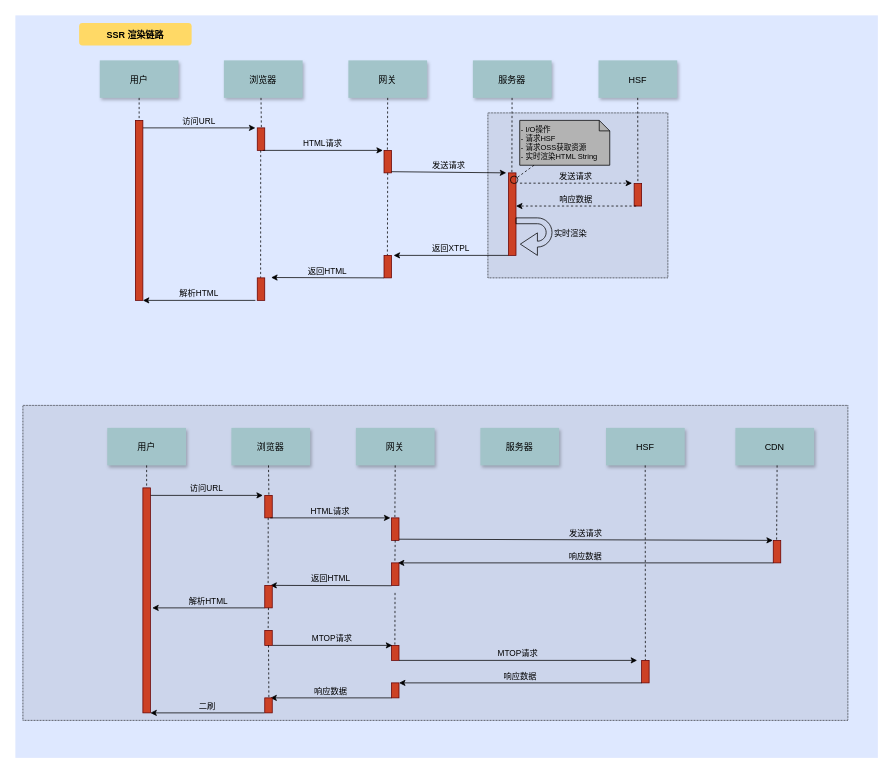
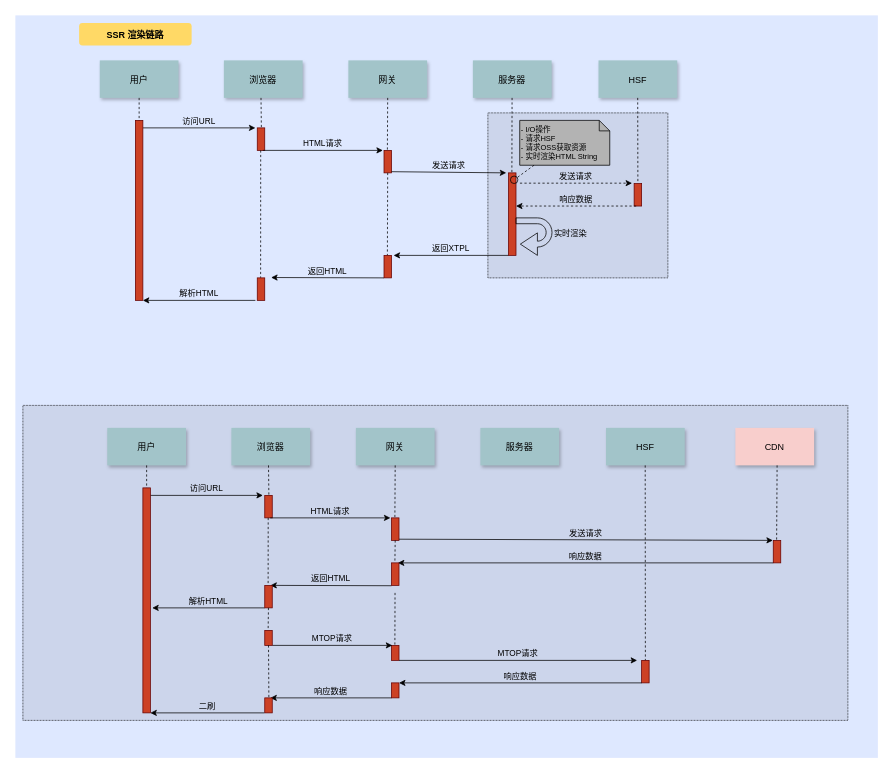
(775, 447) -> (775, 447)
